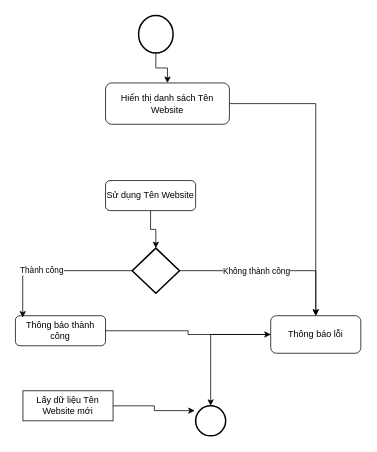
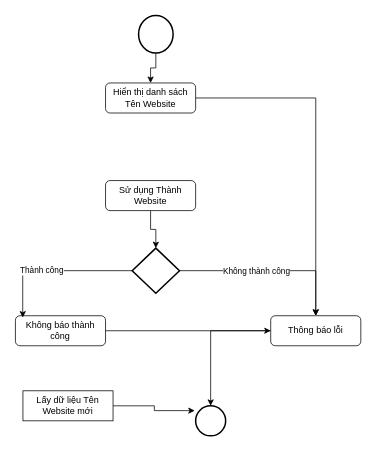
(167, 104) -> (150, 98)
(150, 195) -> (150, 195)
(60, 330) -> (60, 330)
(315, 334) -> (315, 330)
